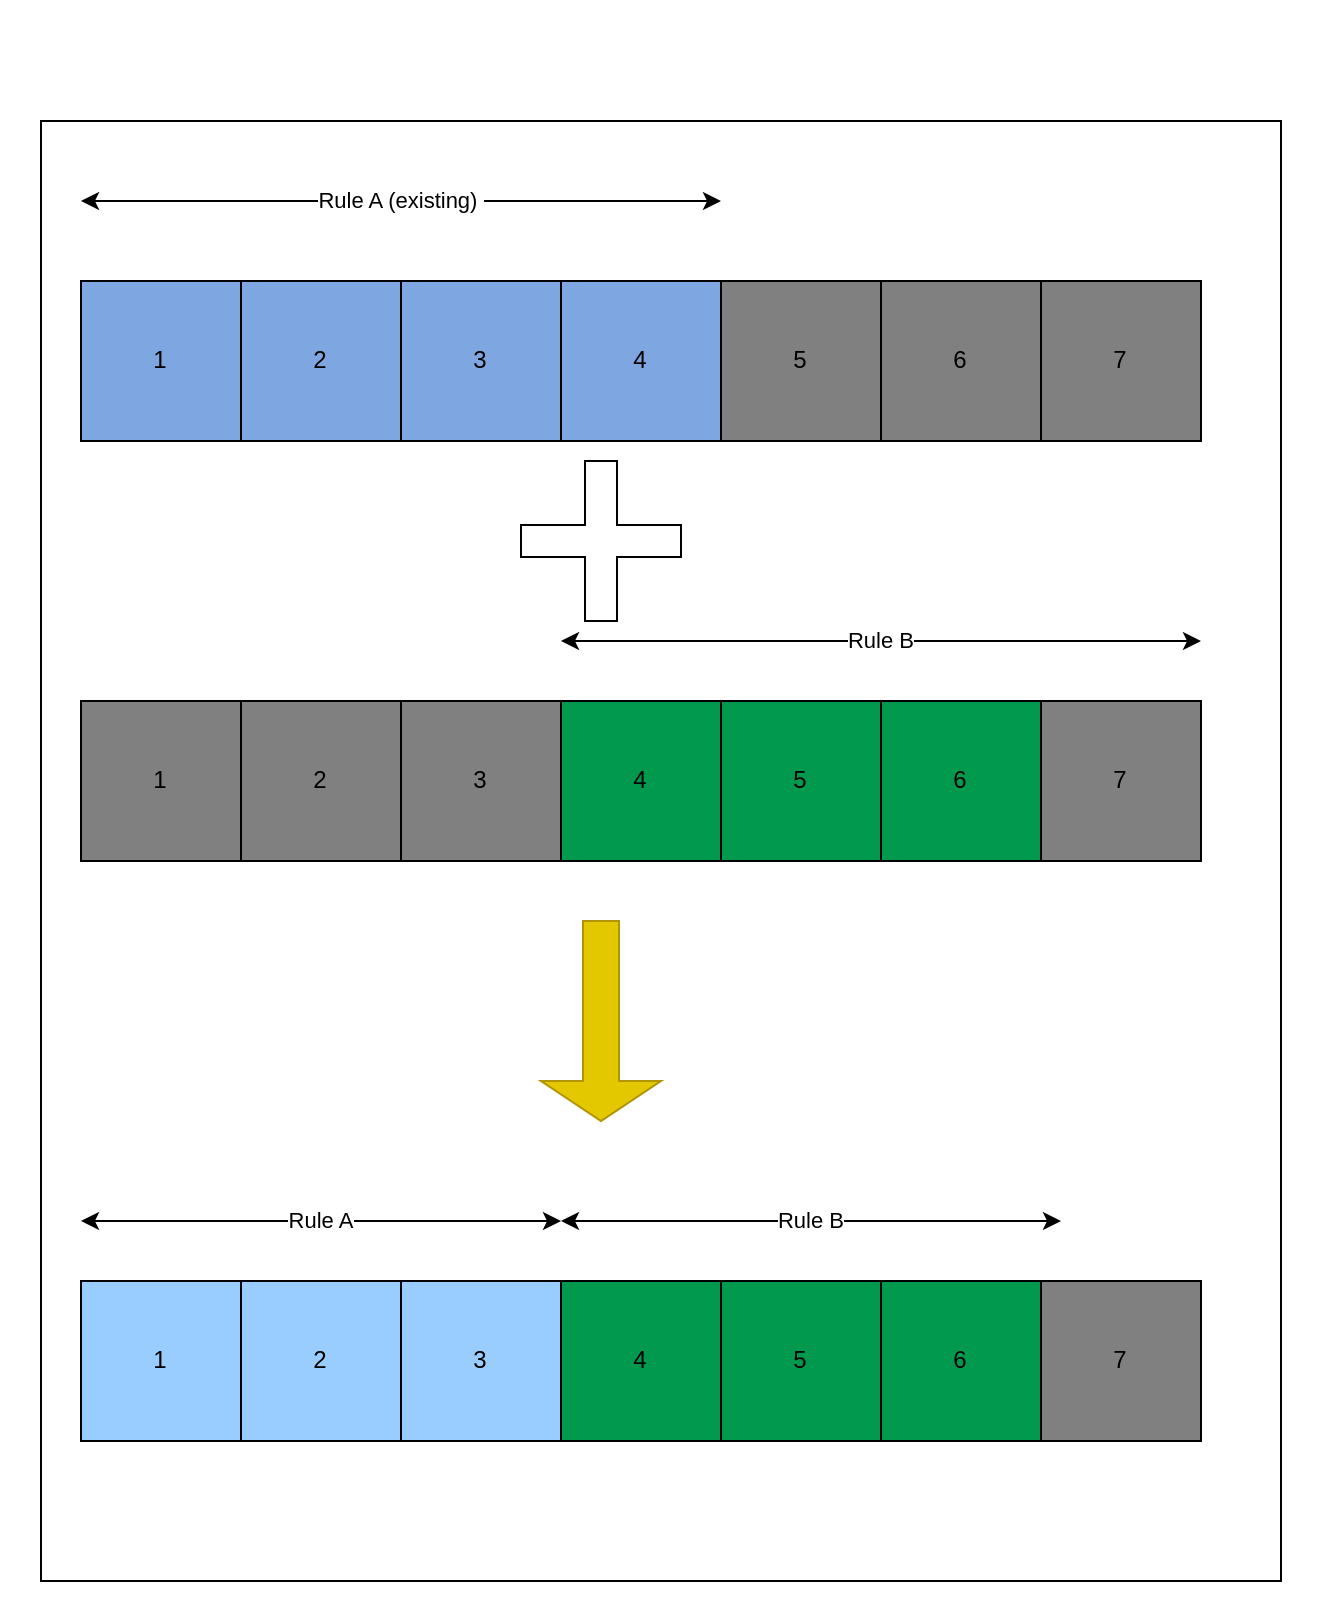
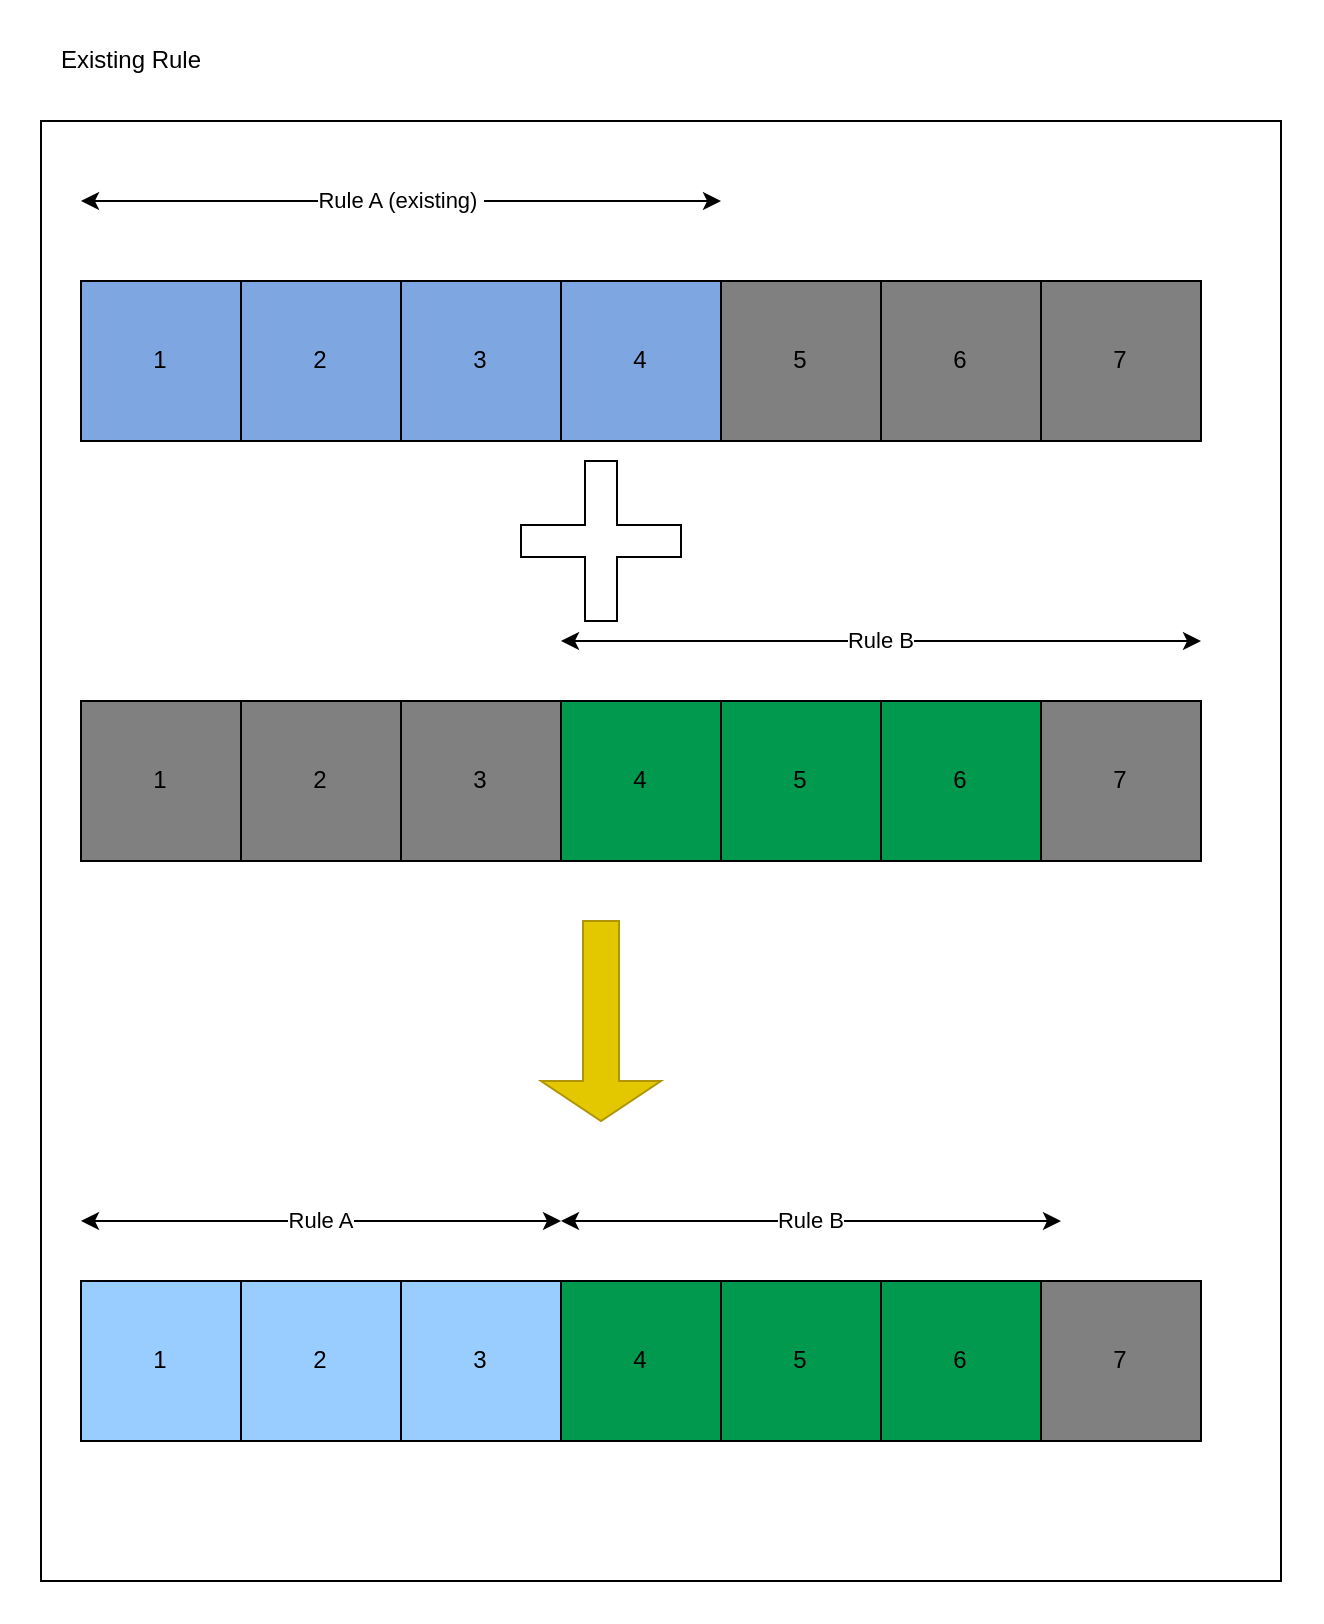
none -> (131, 61)
